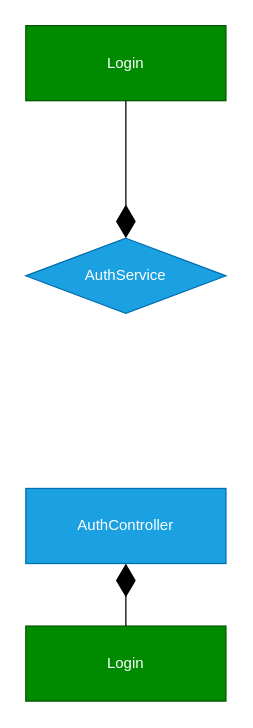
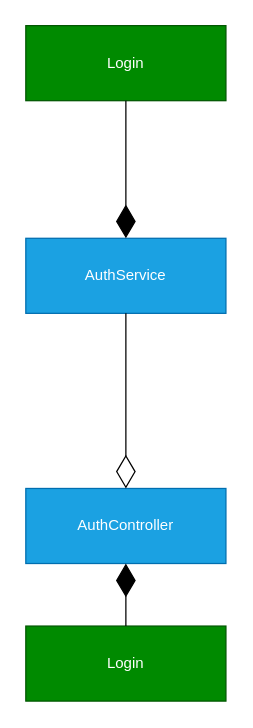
(126, 276) -> (126, 276)
none -> (126, 384)
